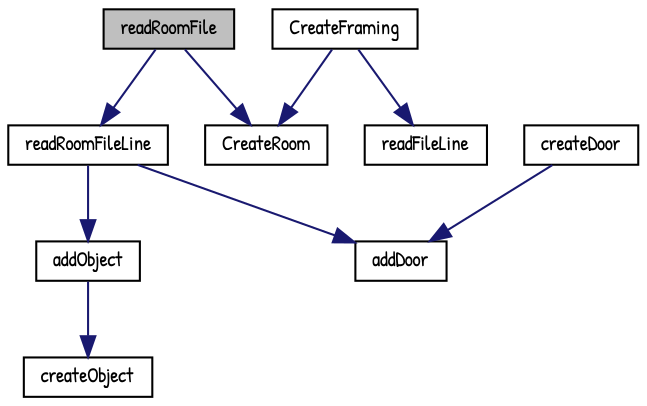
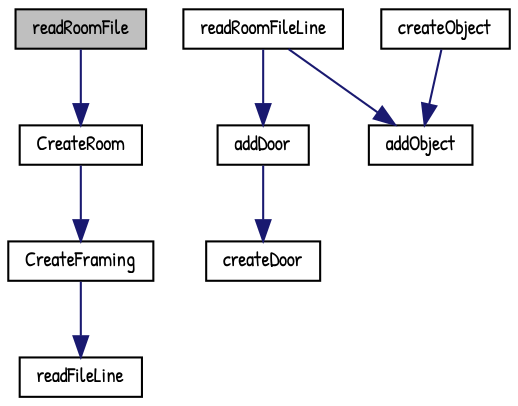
(134, 79) -> none
(312, 79) -> (81, 193)
(500, 197) -> (263, 193)
(88, 309) -> (435, 77)
